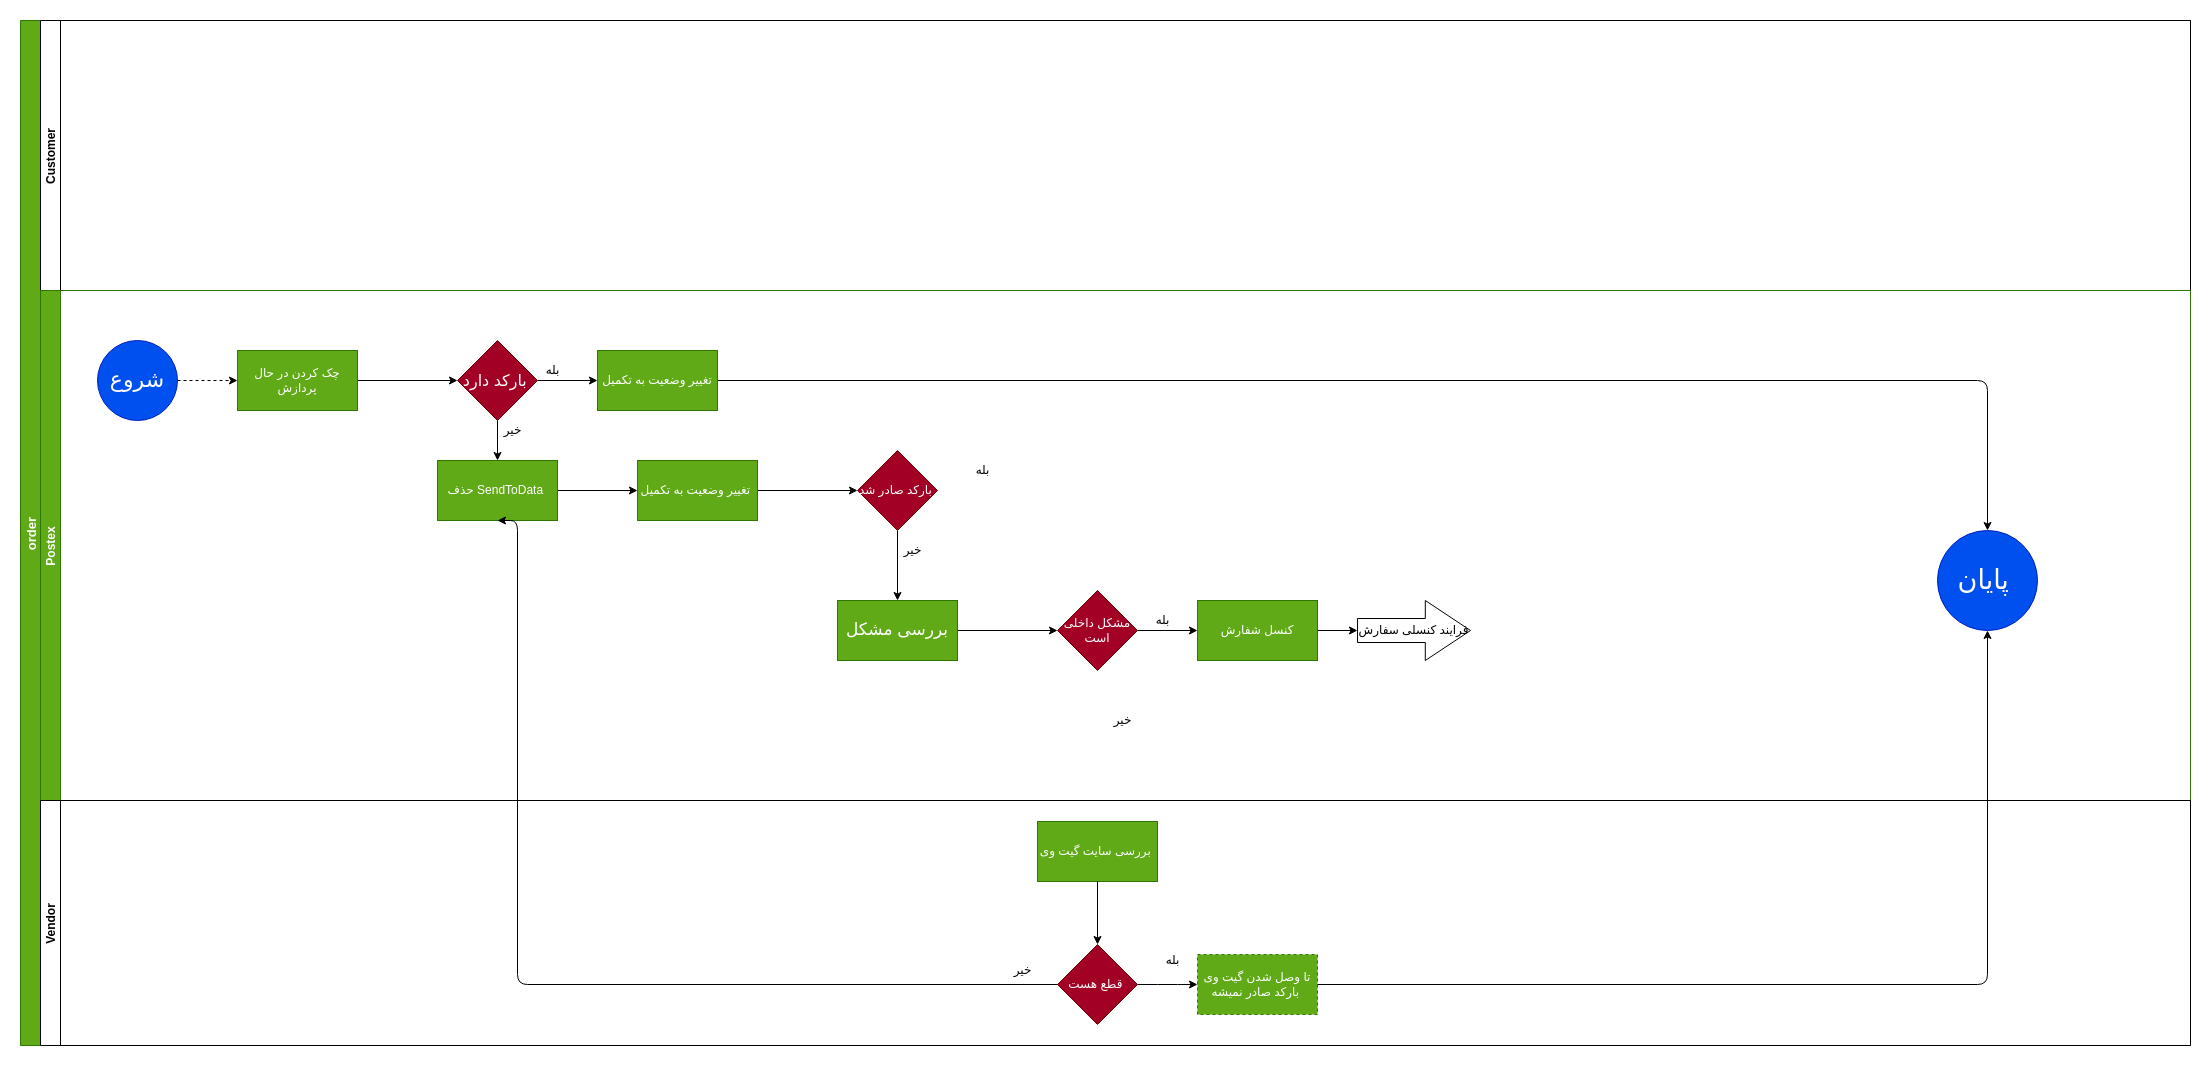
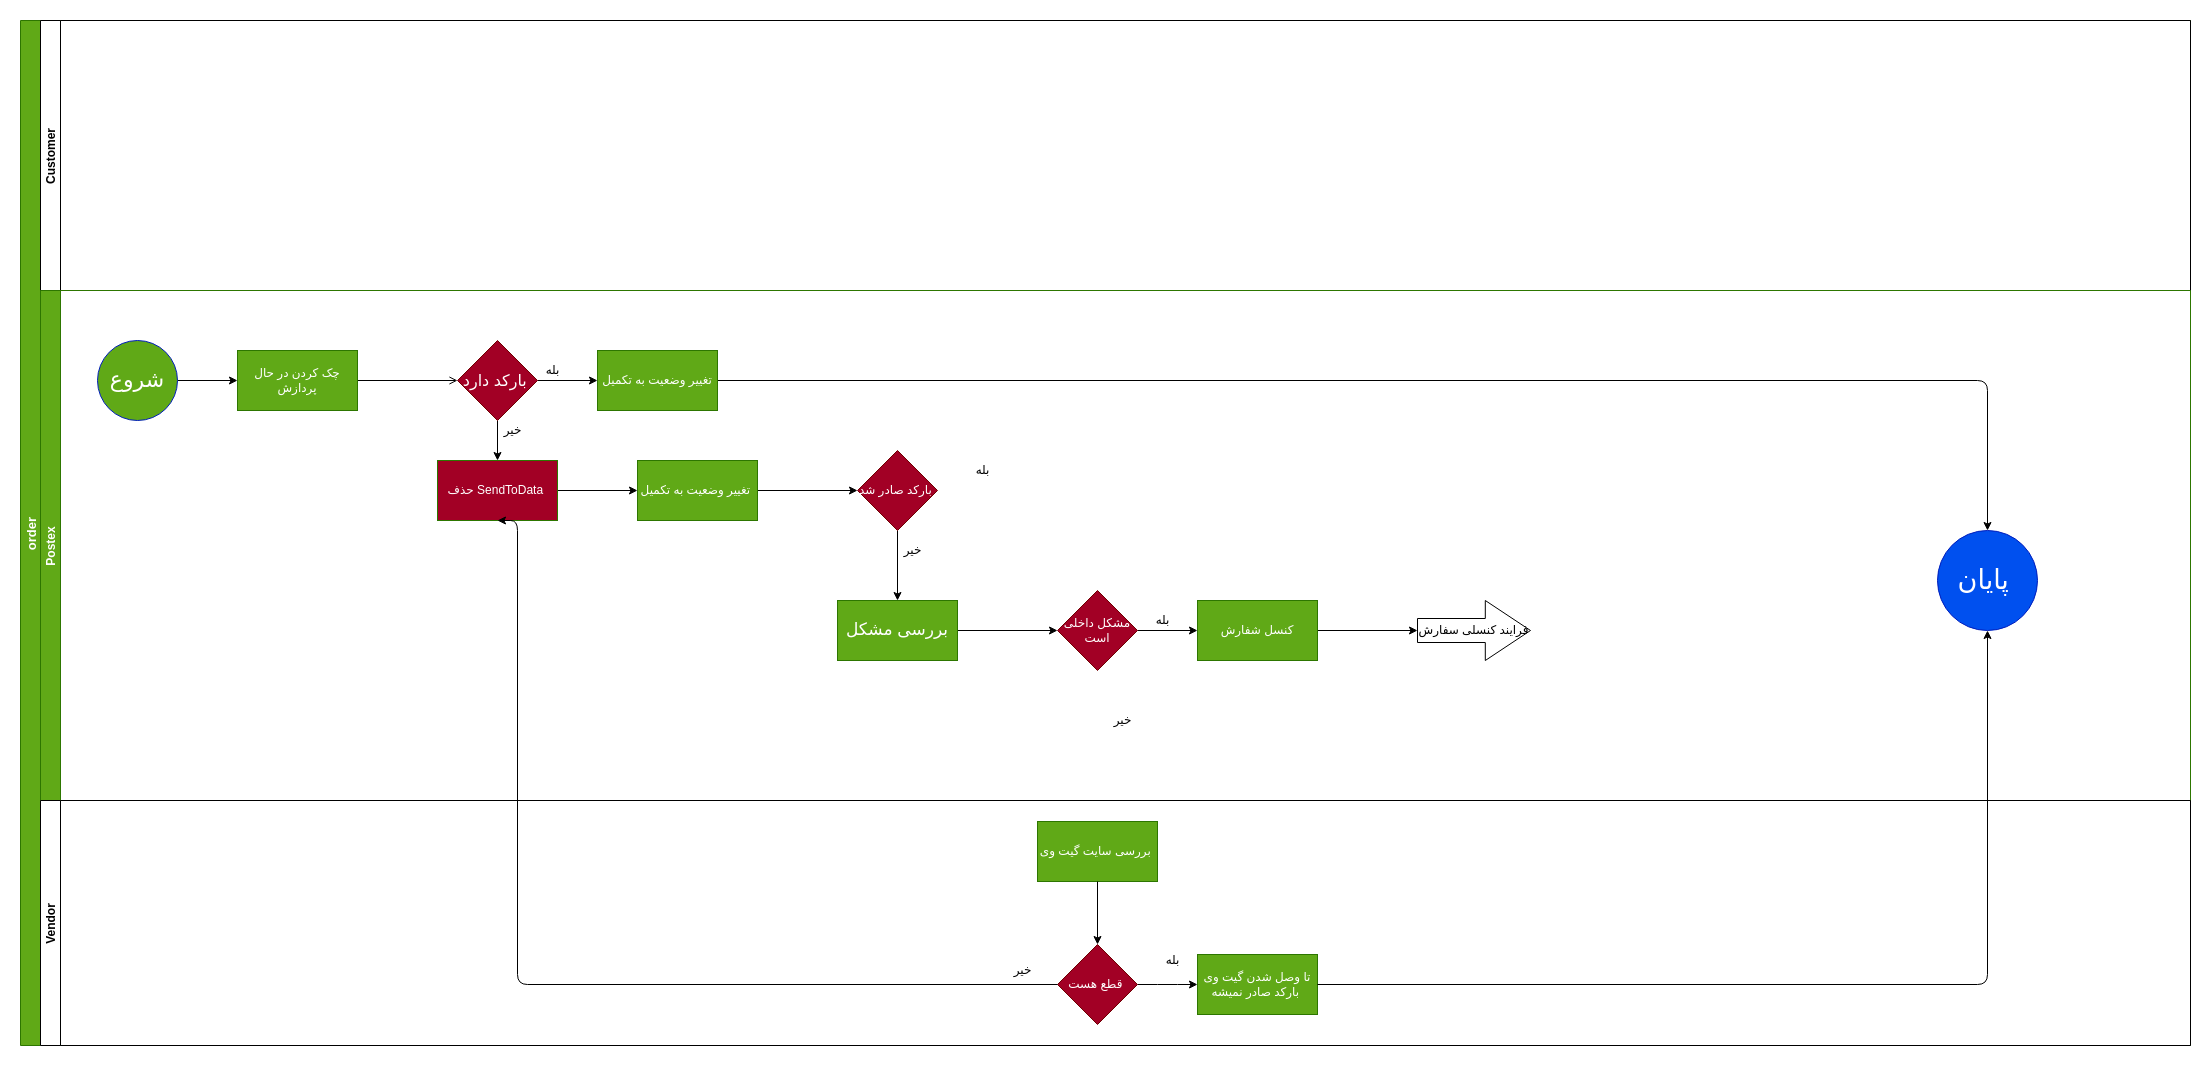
(138, 381) -> (138, 381)
(204, 381) -> (204, 381)
(449, 381) -> (451, 381)
(498, 491) -> (498, 491)
(1414, 631) -> (1474, 631)
(1258, 985) -> (1258, 985)
